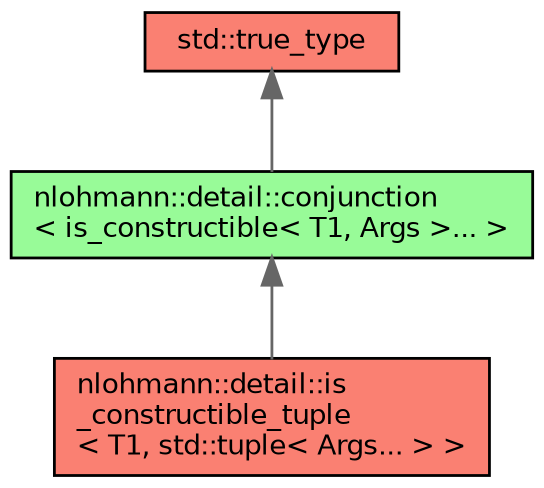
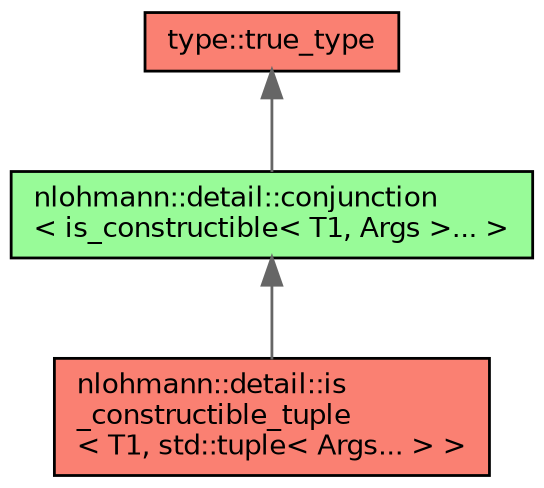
(272, 42) -> (272, 42)
